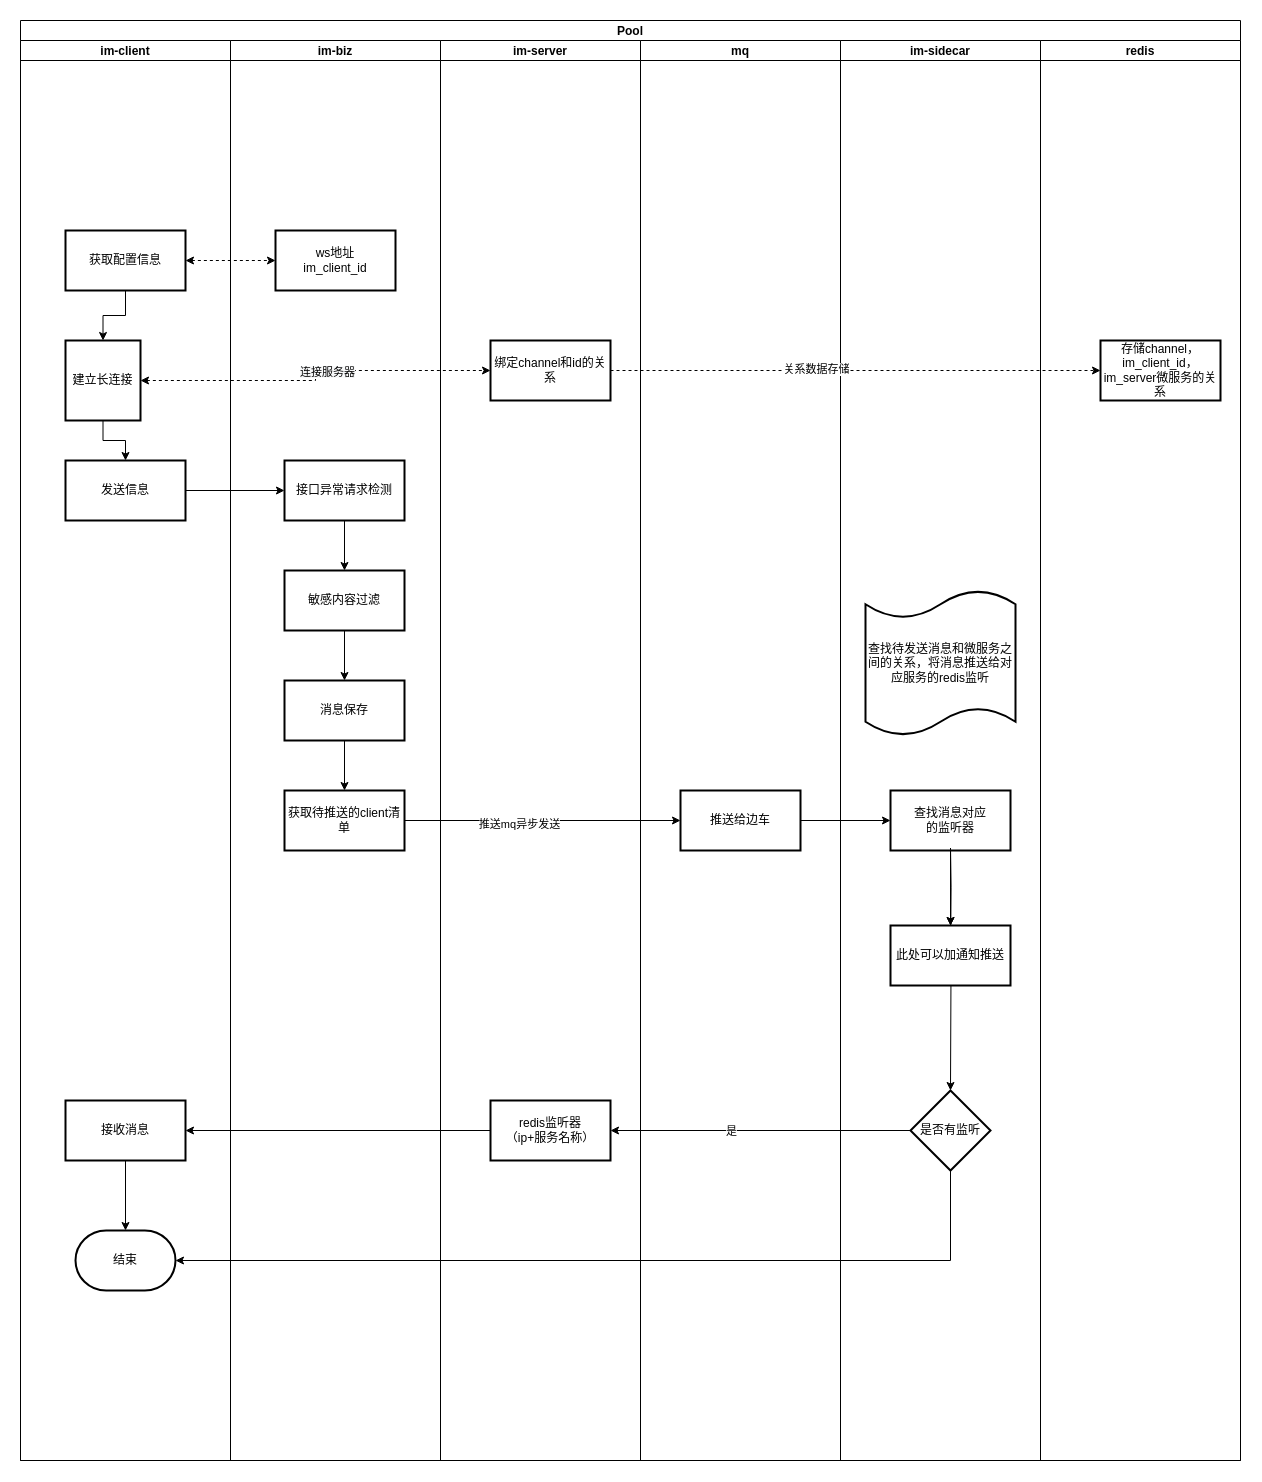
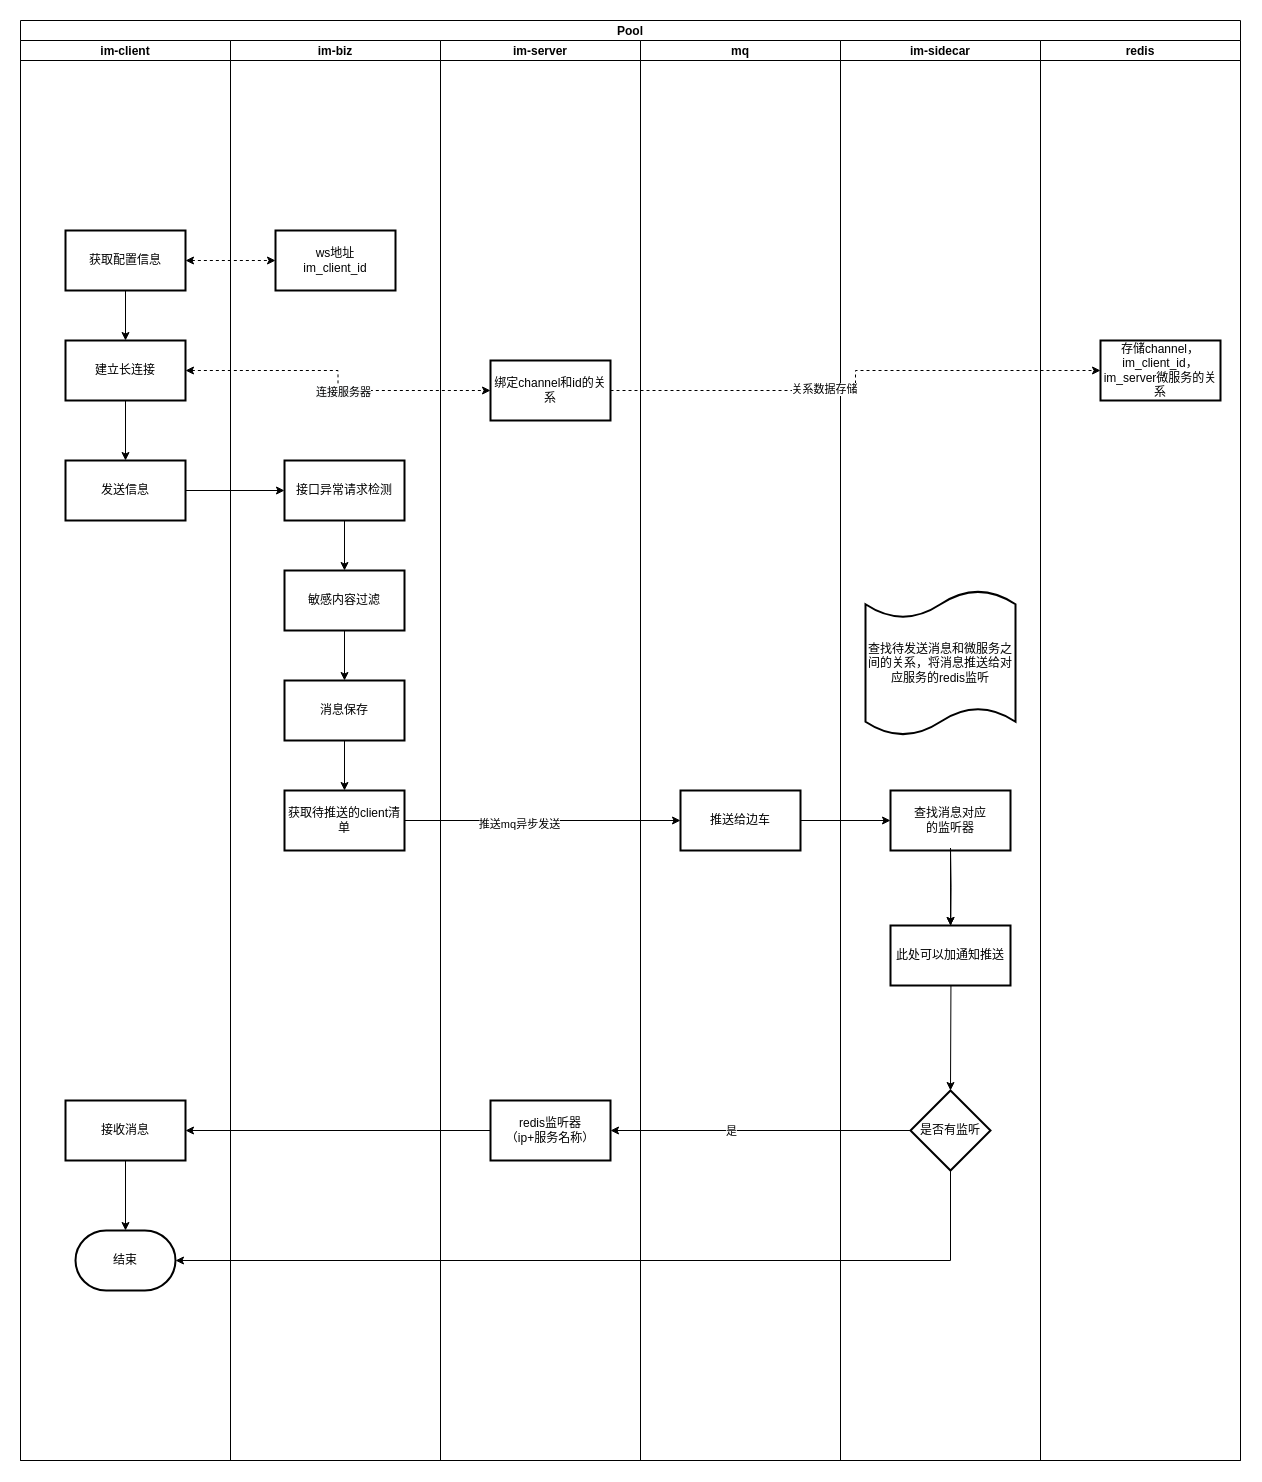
(551, 371) -> (551, 391)
(103, 381) -> (126, 371)
